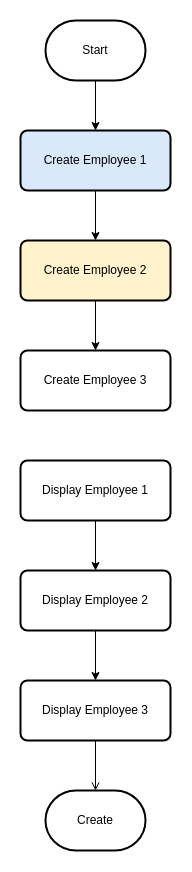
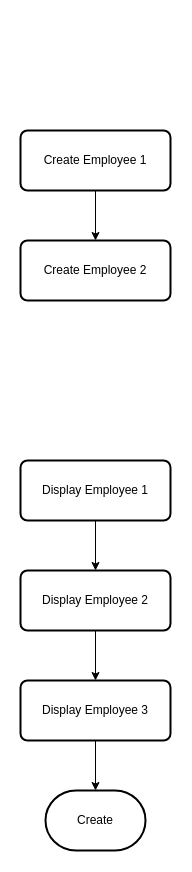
(96, 51) -> none
(96, 102) -> none
(96, 161) -> (96, 161)
(96, 271) -> (96, 271)
(96, 322) -> none
(96, 381) -> none
(96, 783) -> (96, 782)
